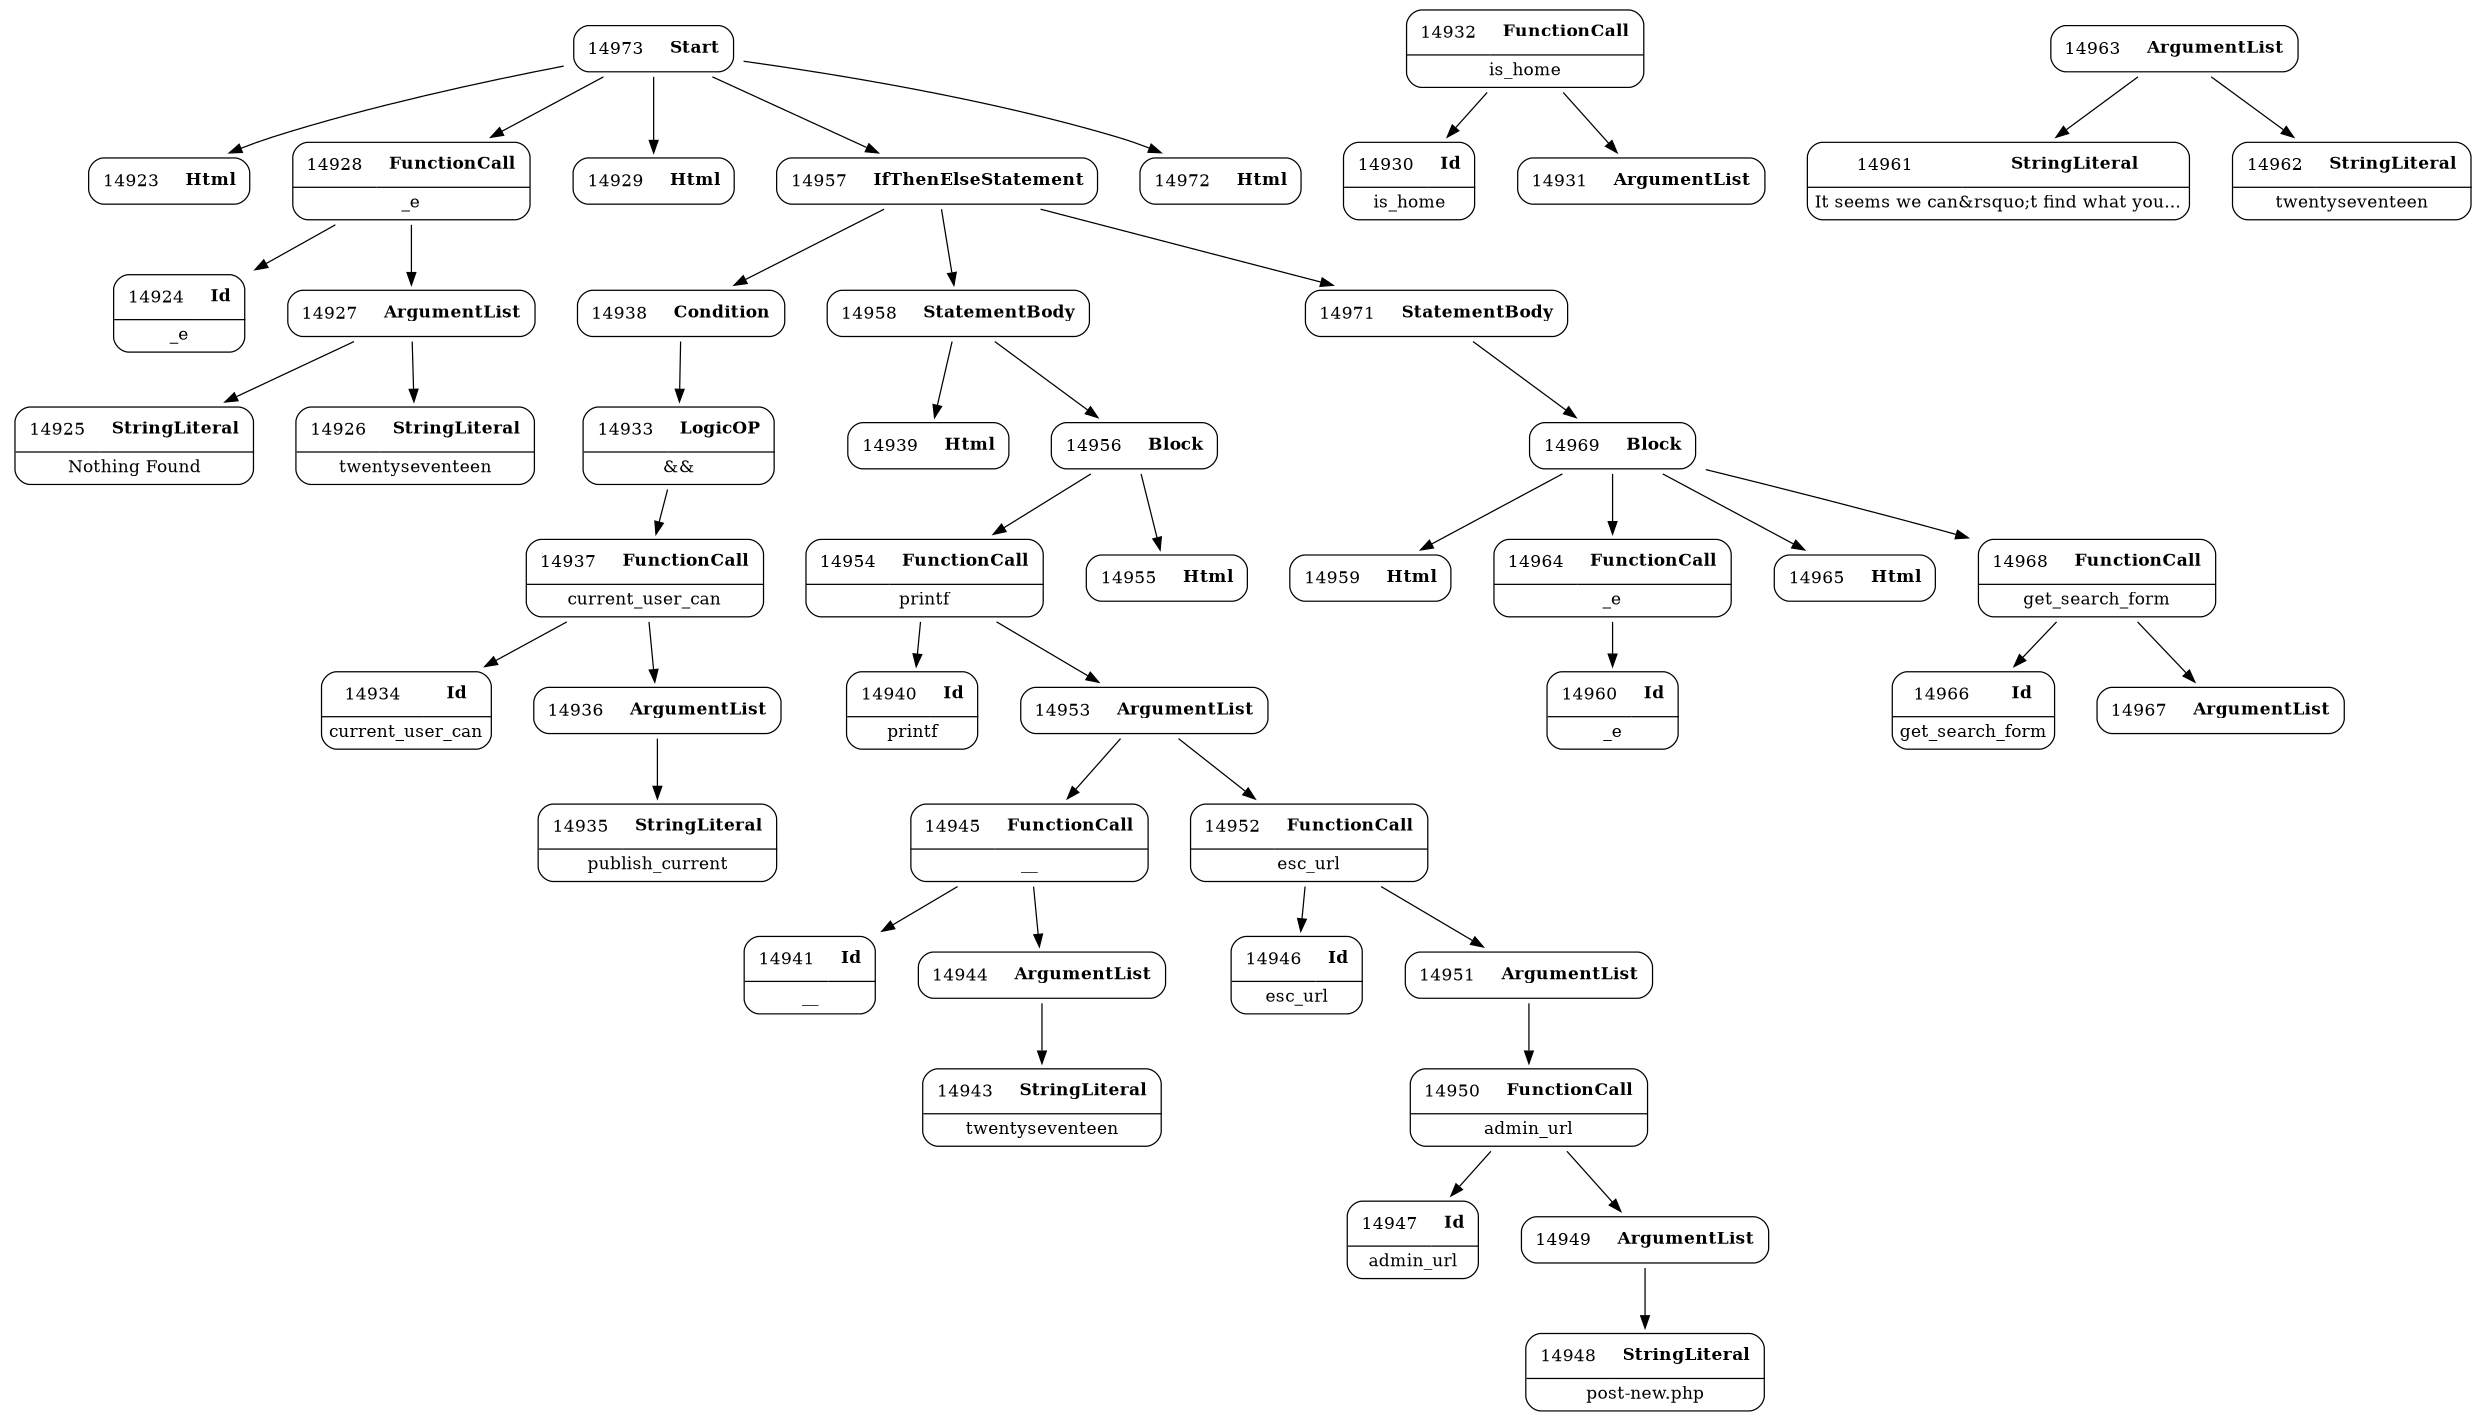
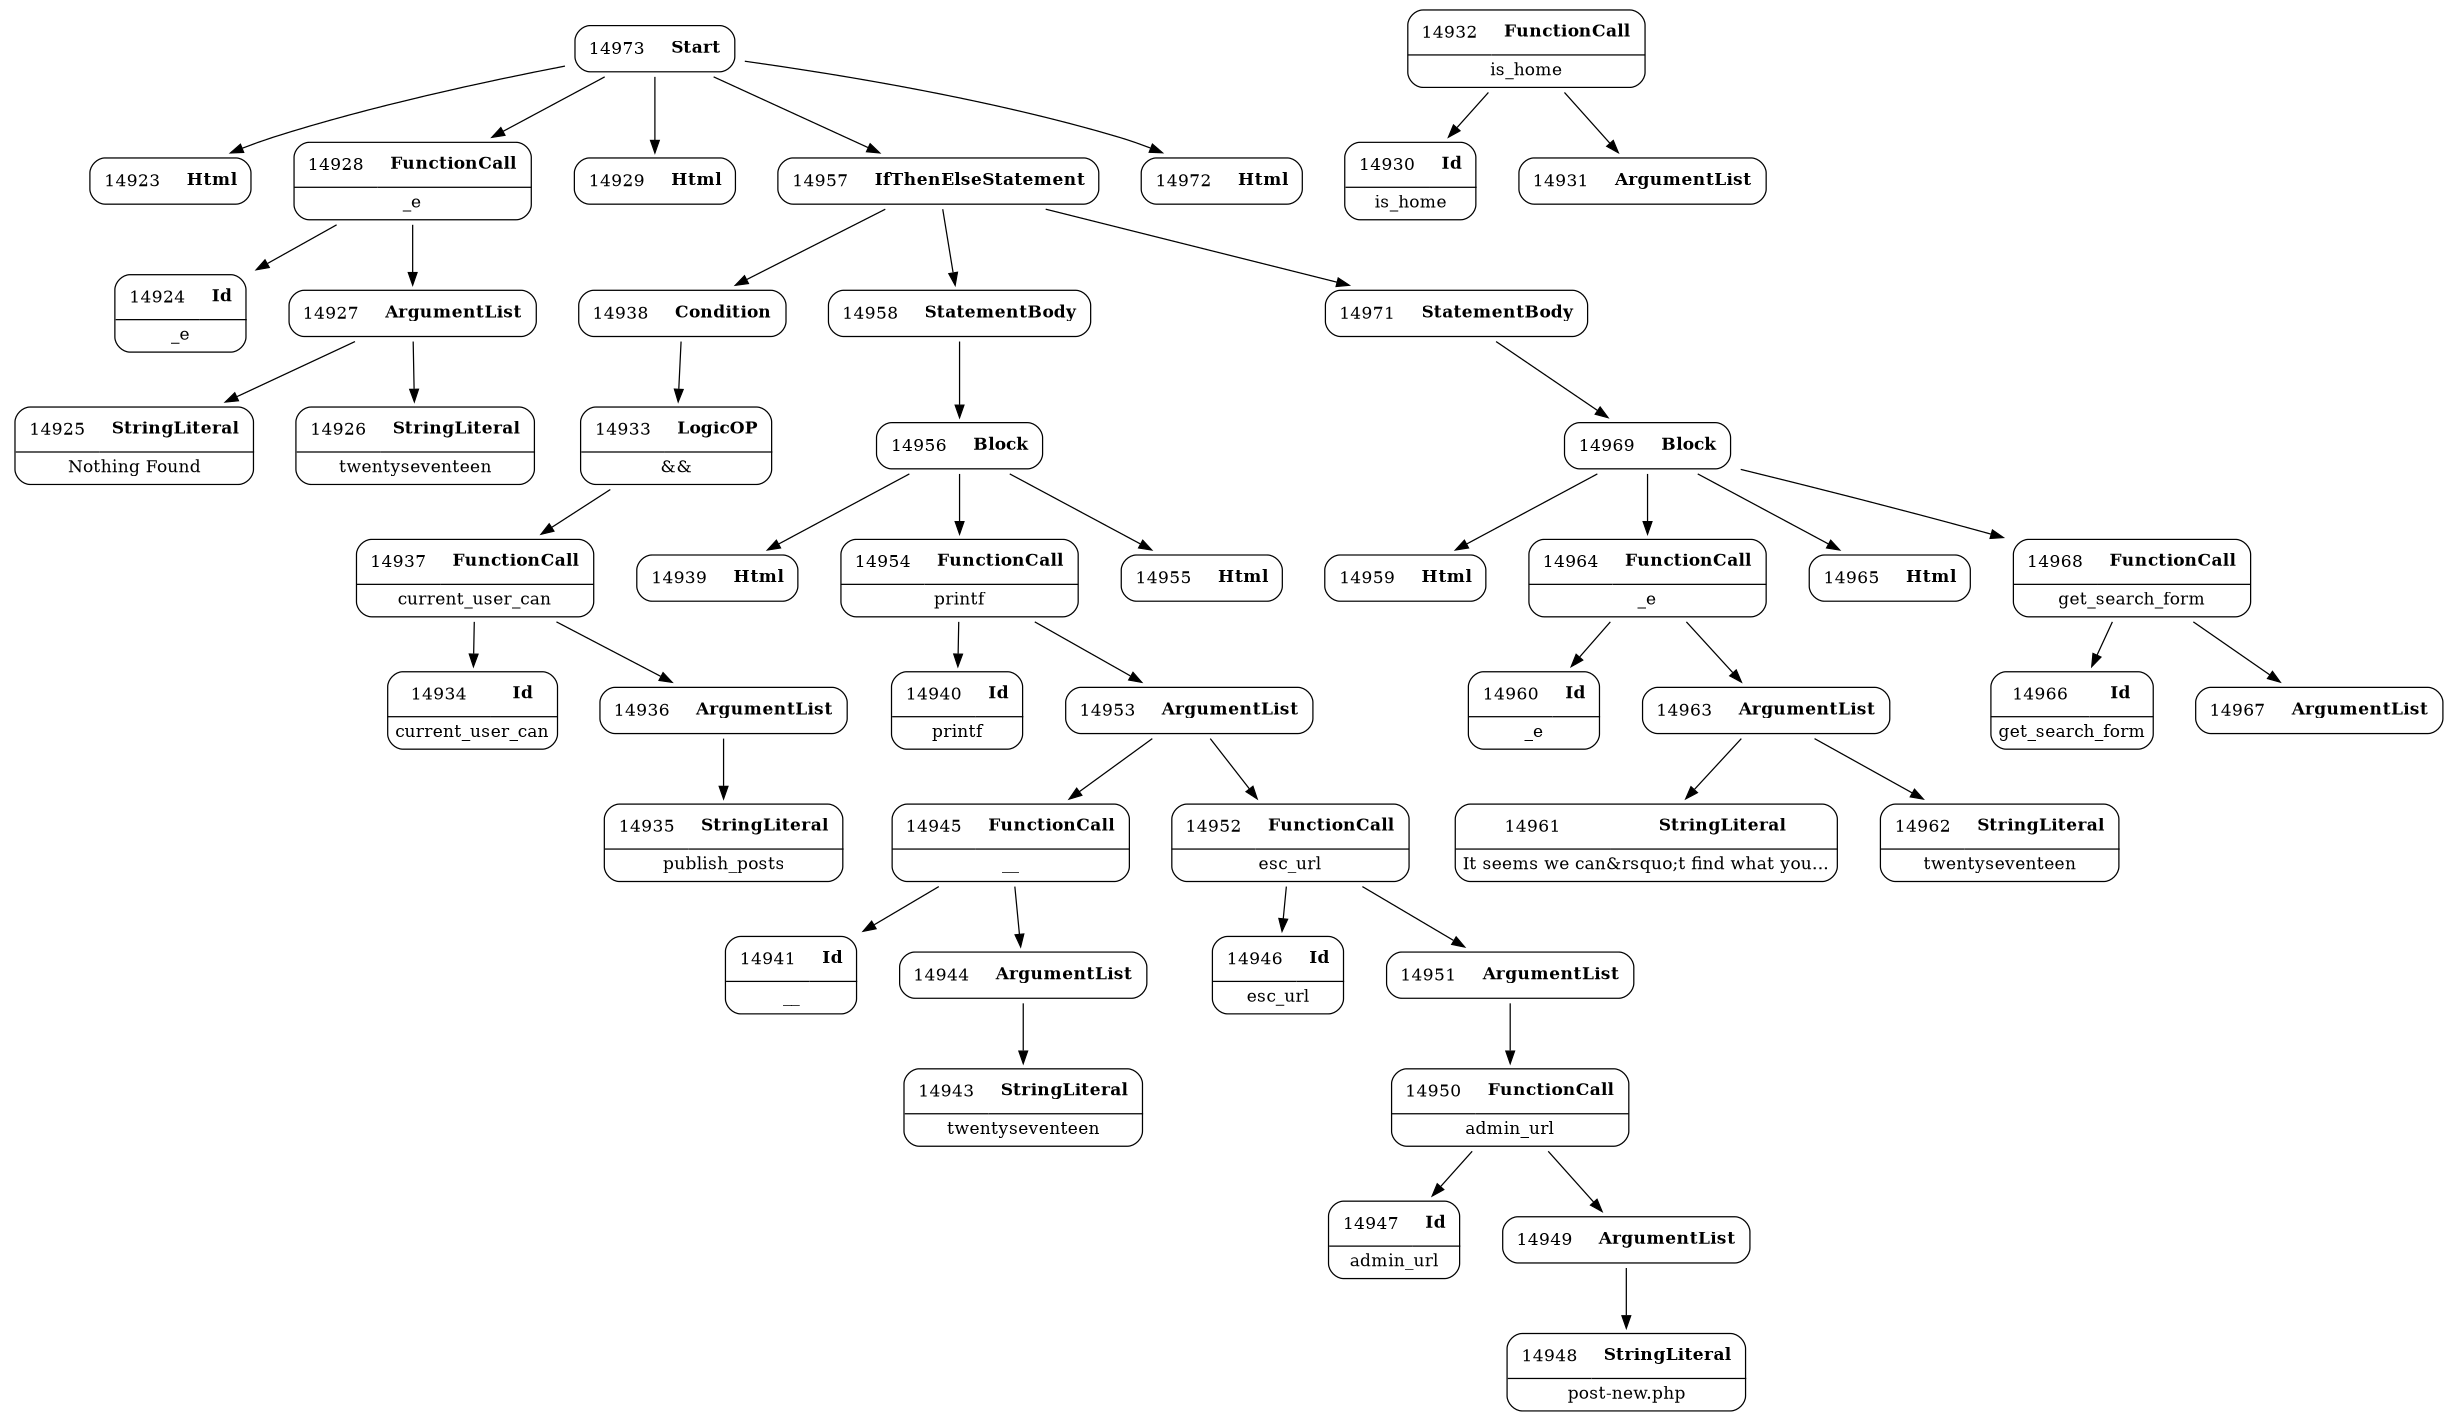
(945, 373) -> (844, 509)
none -> (1710, 647)
(658, 864) -> (724, 864)
